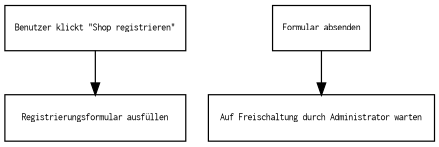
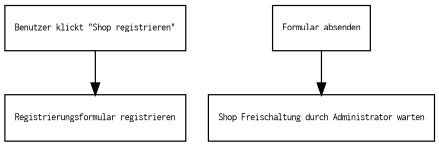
(95, 118) -> (95, 118)
(321, 118) -> (321, 118)
